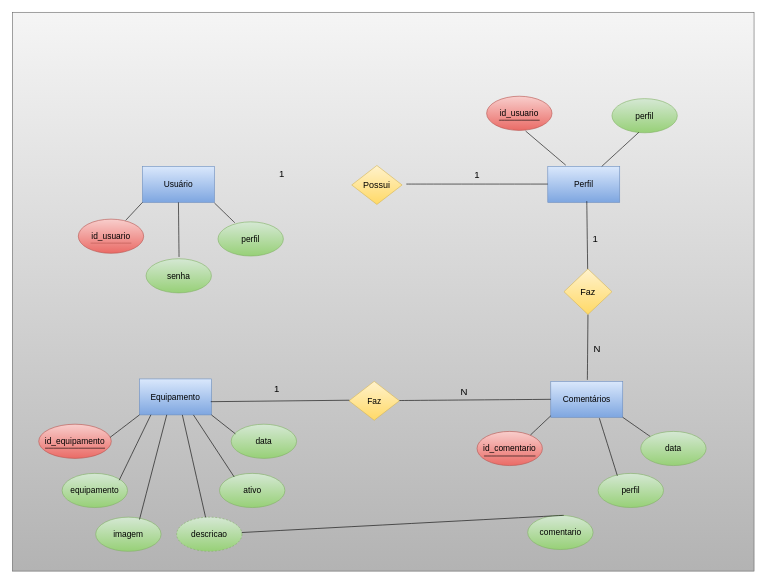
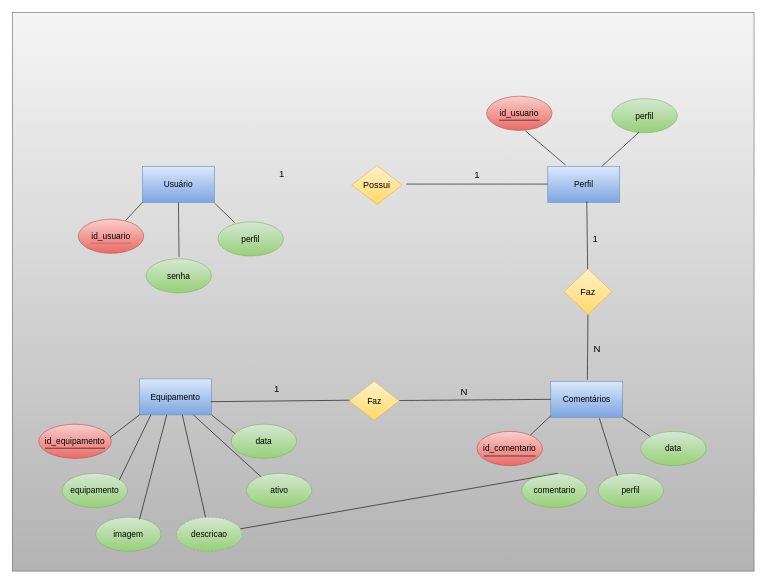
(252, 491) -> (279, 491)
(561, 533) -> (555, 491)
